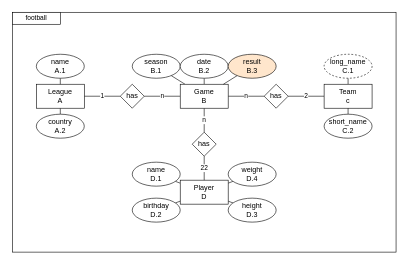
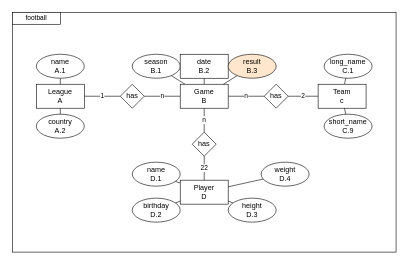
(204, 66) -> (204, 66)
(348, 66) -> (348, 66)
(348, 96) -> (342, 96)
(348, 126) -> (348, 126)
(252, 174) -> (285, 174)
